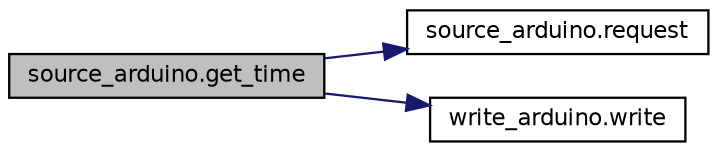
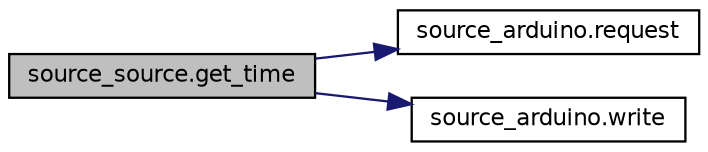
(167, 76) -> (162, 76)
(558, 120) -> (549, 120)
